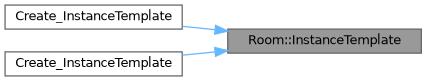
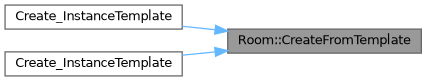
(325, 41) -> (325, 41)
